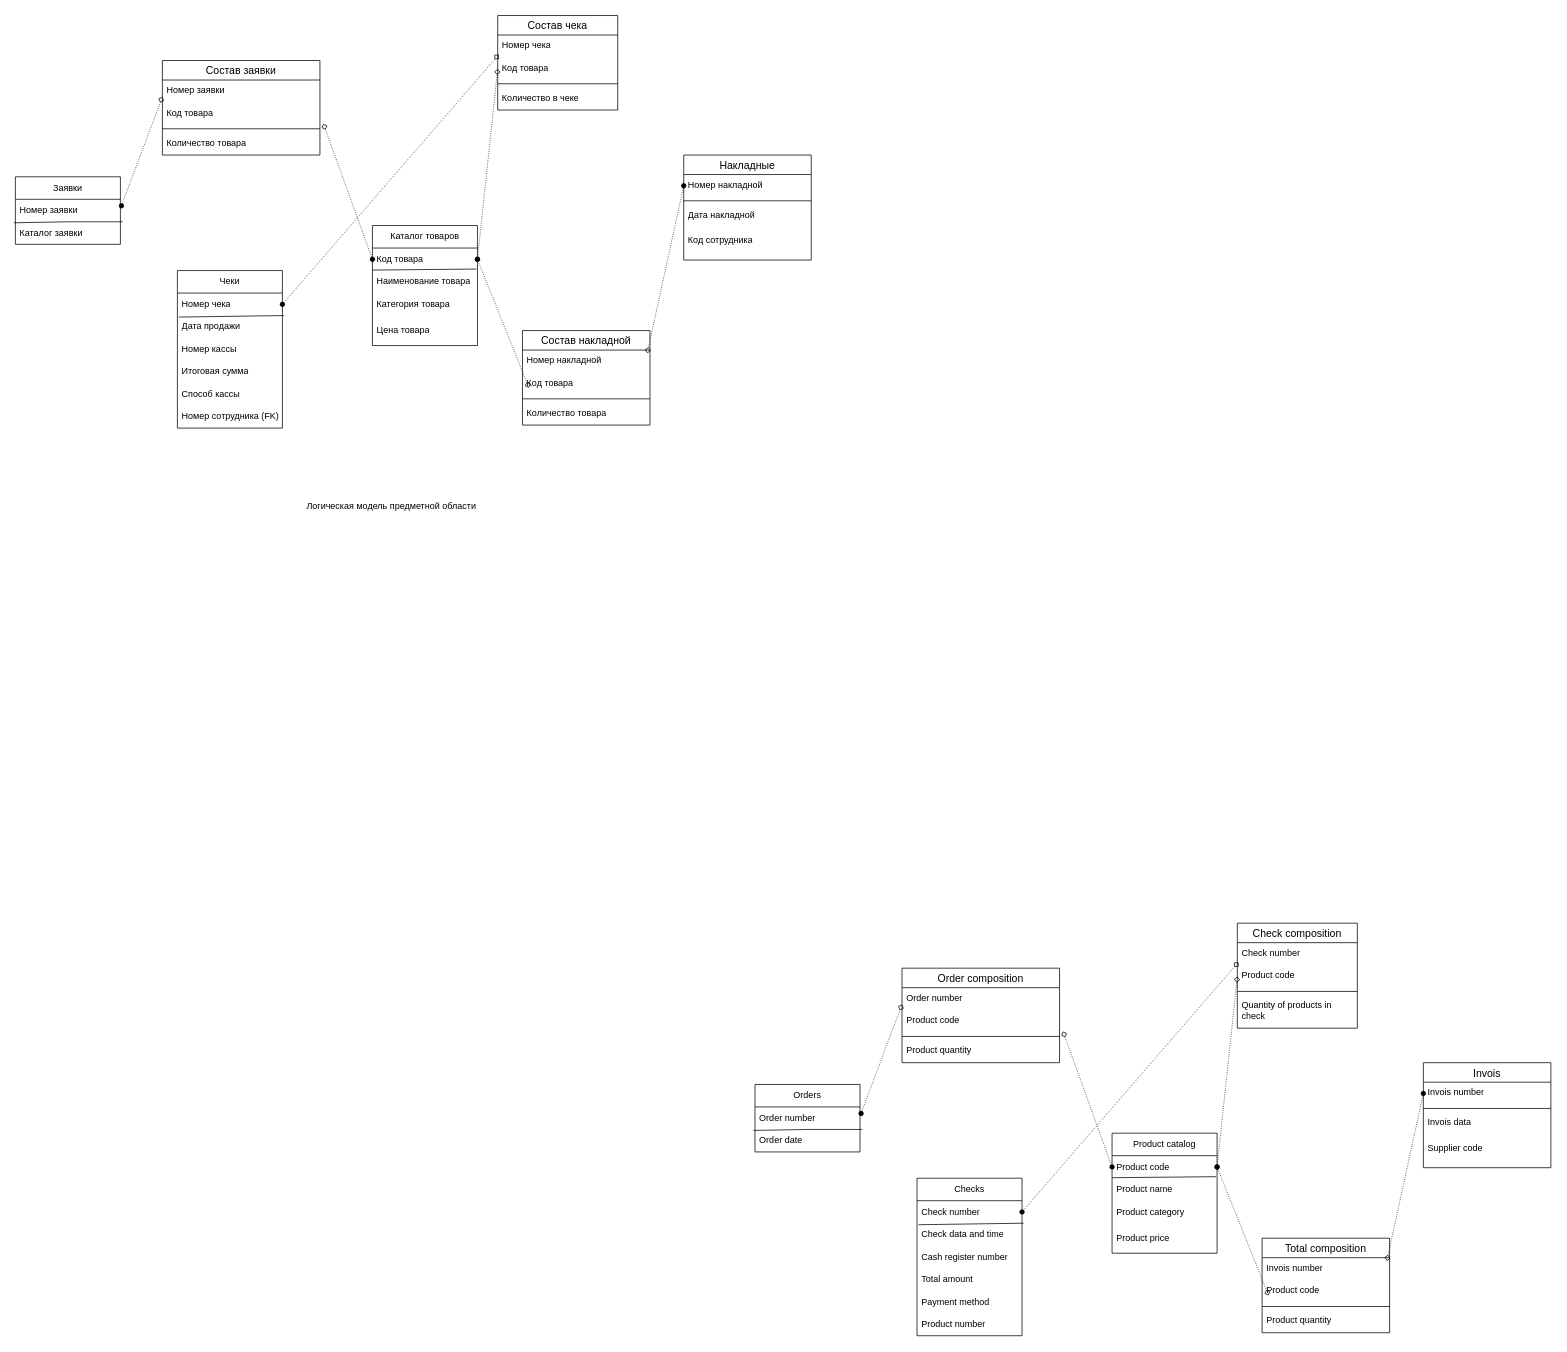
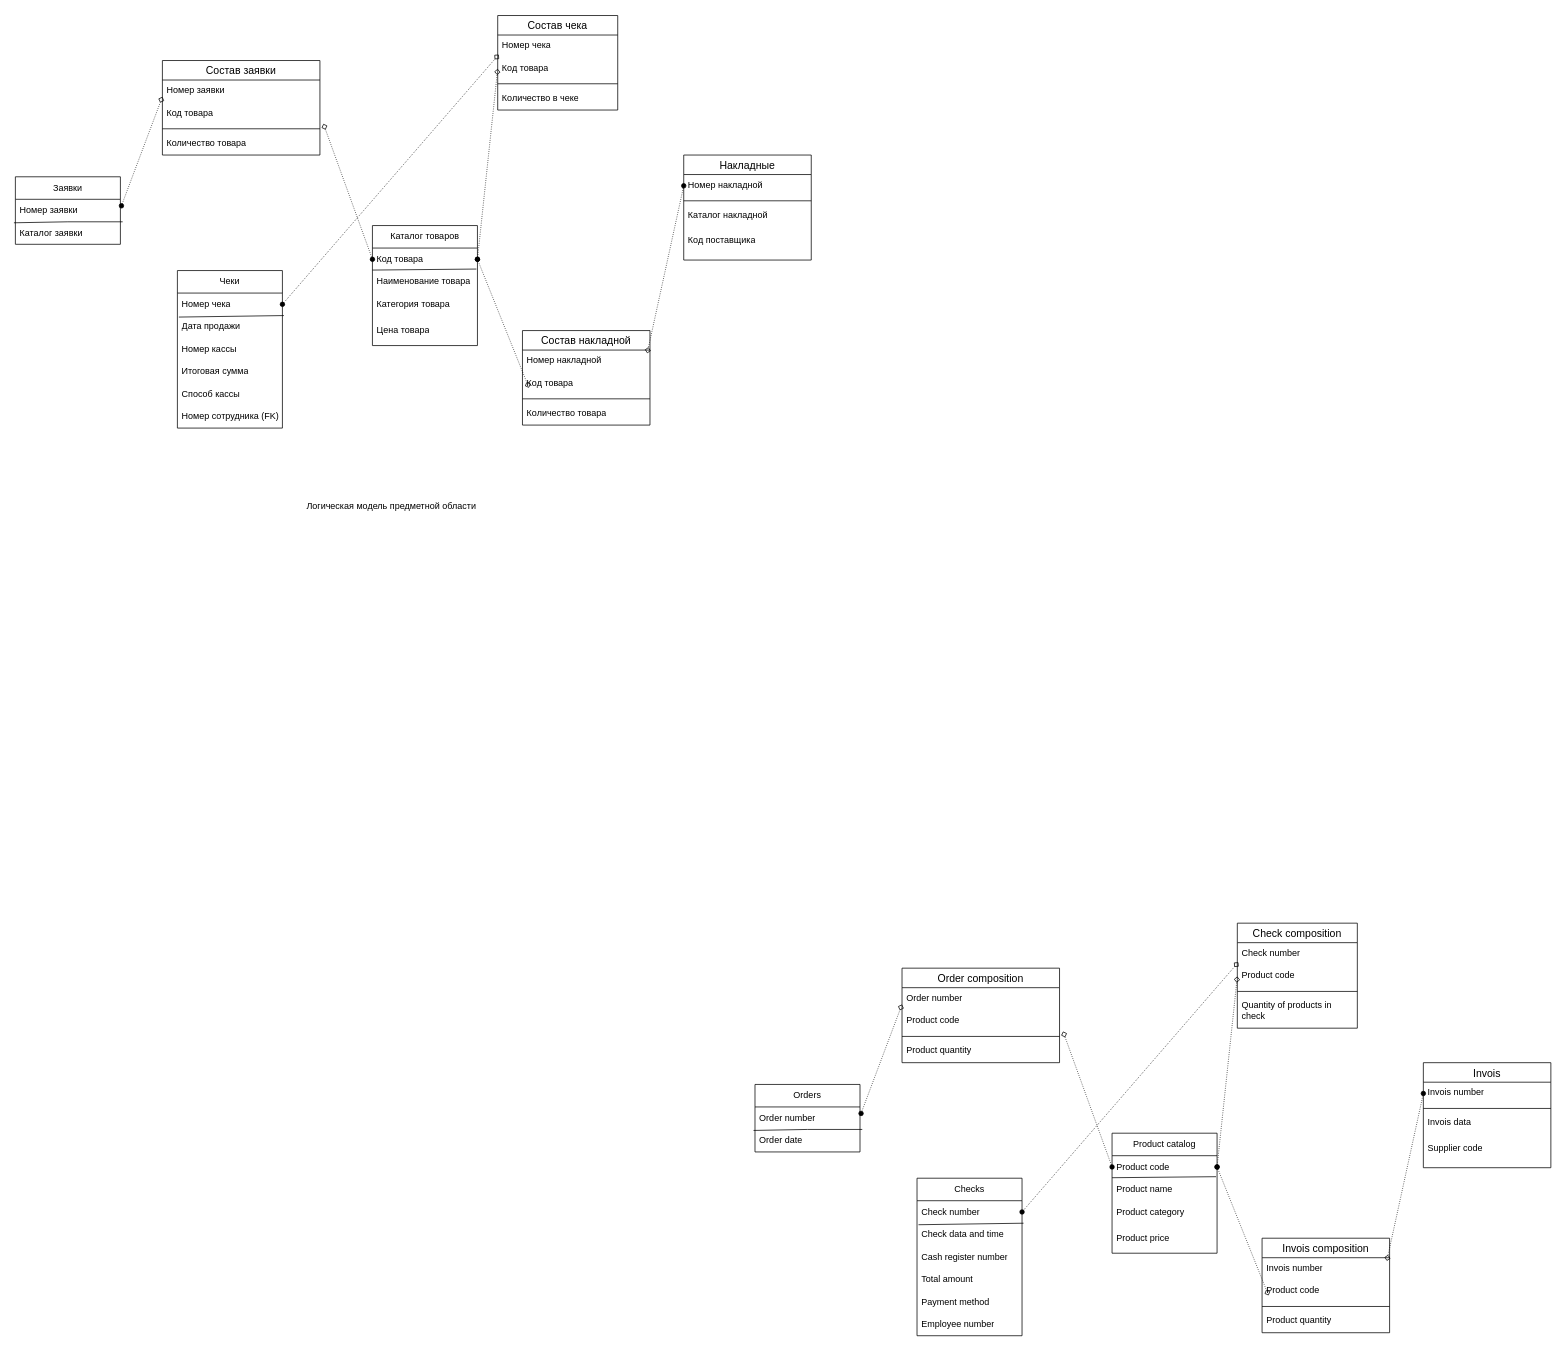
(722, 215) -> (730, 215)
(722, 241) -> (722, 241)
(1325, 1248) -> (1325, 1248)
(955, 1324) -> (957, 1324)
